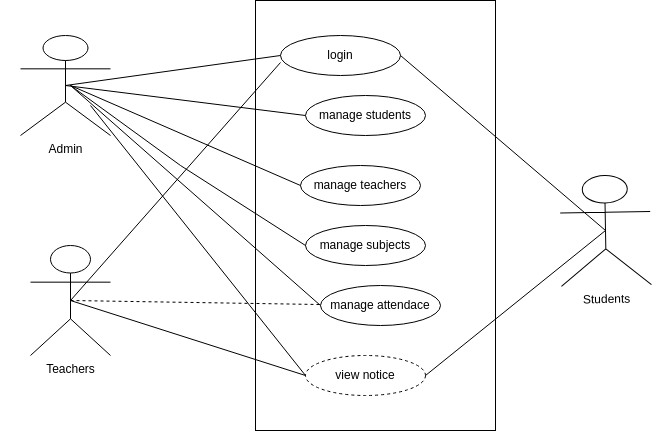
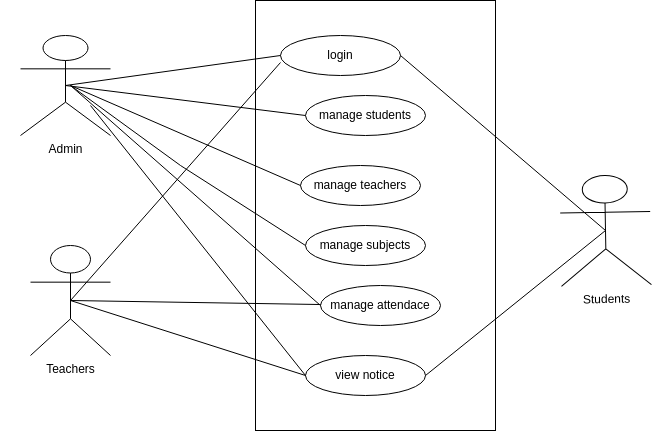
(196, 303) -> (196, 303)
(366, 376) -> (366, 376)
